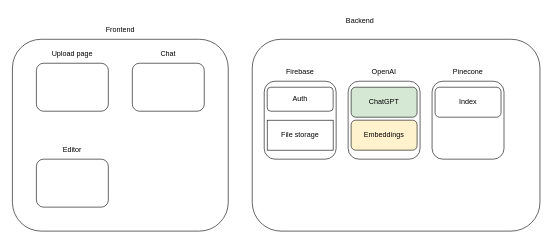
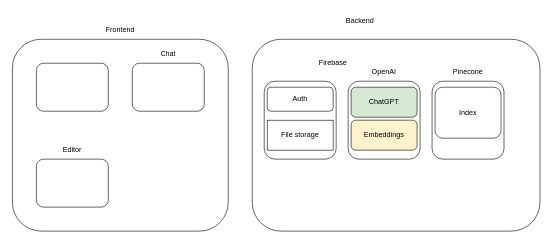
(72, 54) -> none
(300, 72) -> (333, 63)
(468, 102) -> (468, 113)
